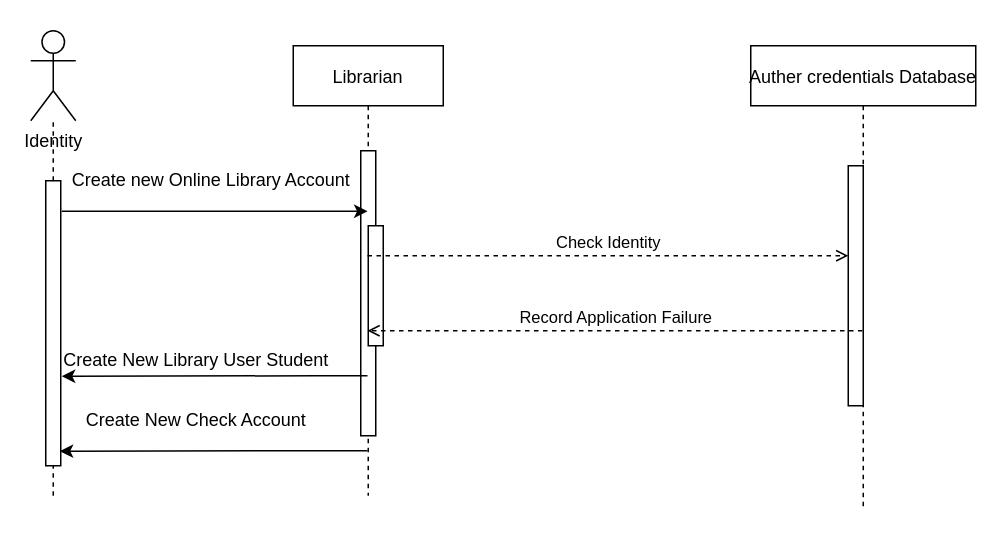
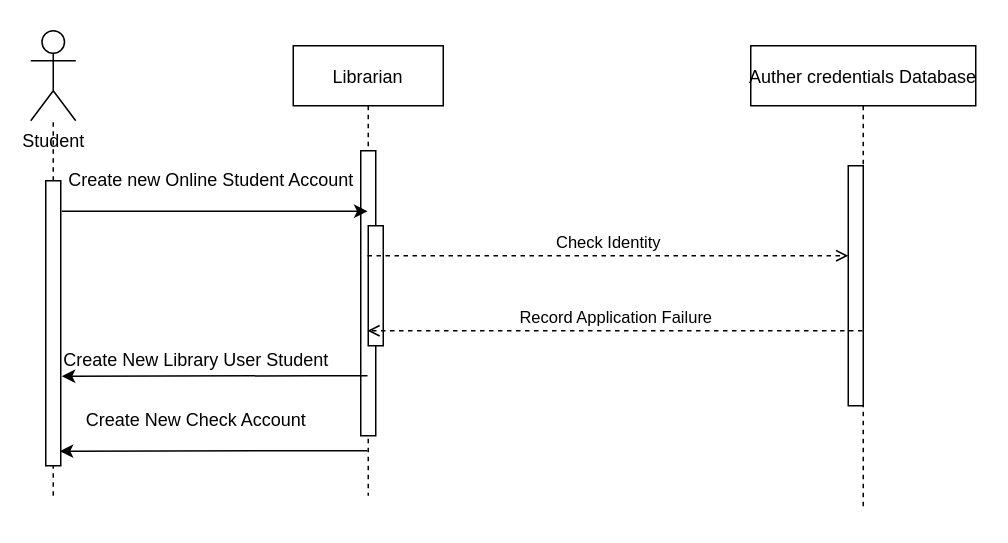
(54, 142) -> (54, 142)
(212, 181) -> (212, 181)
